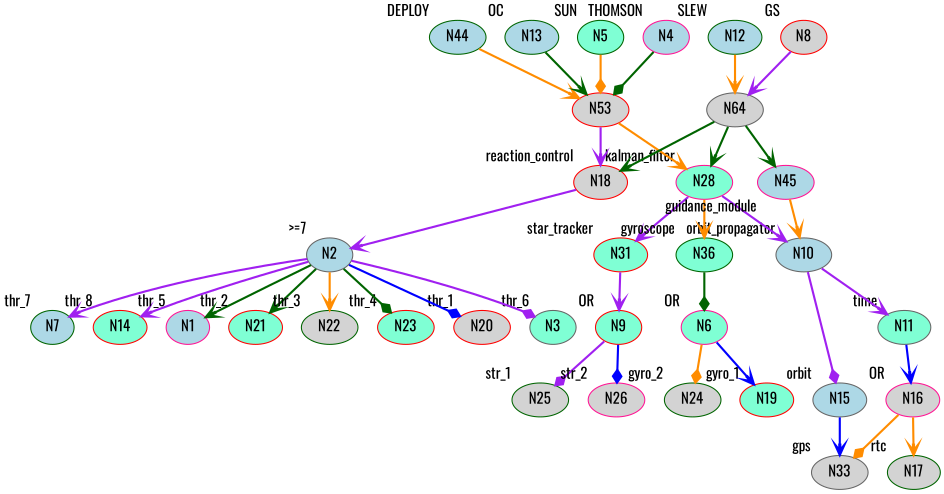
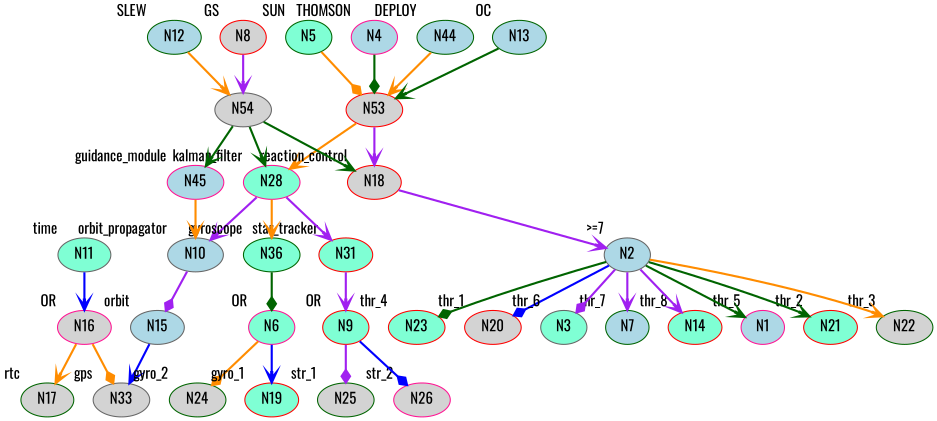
(735, 110) -> (243, 110)
(850, 288) -> none
